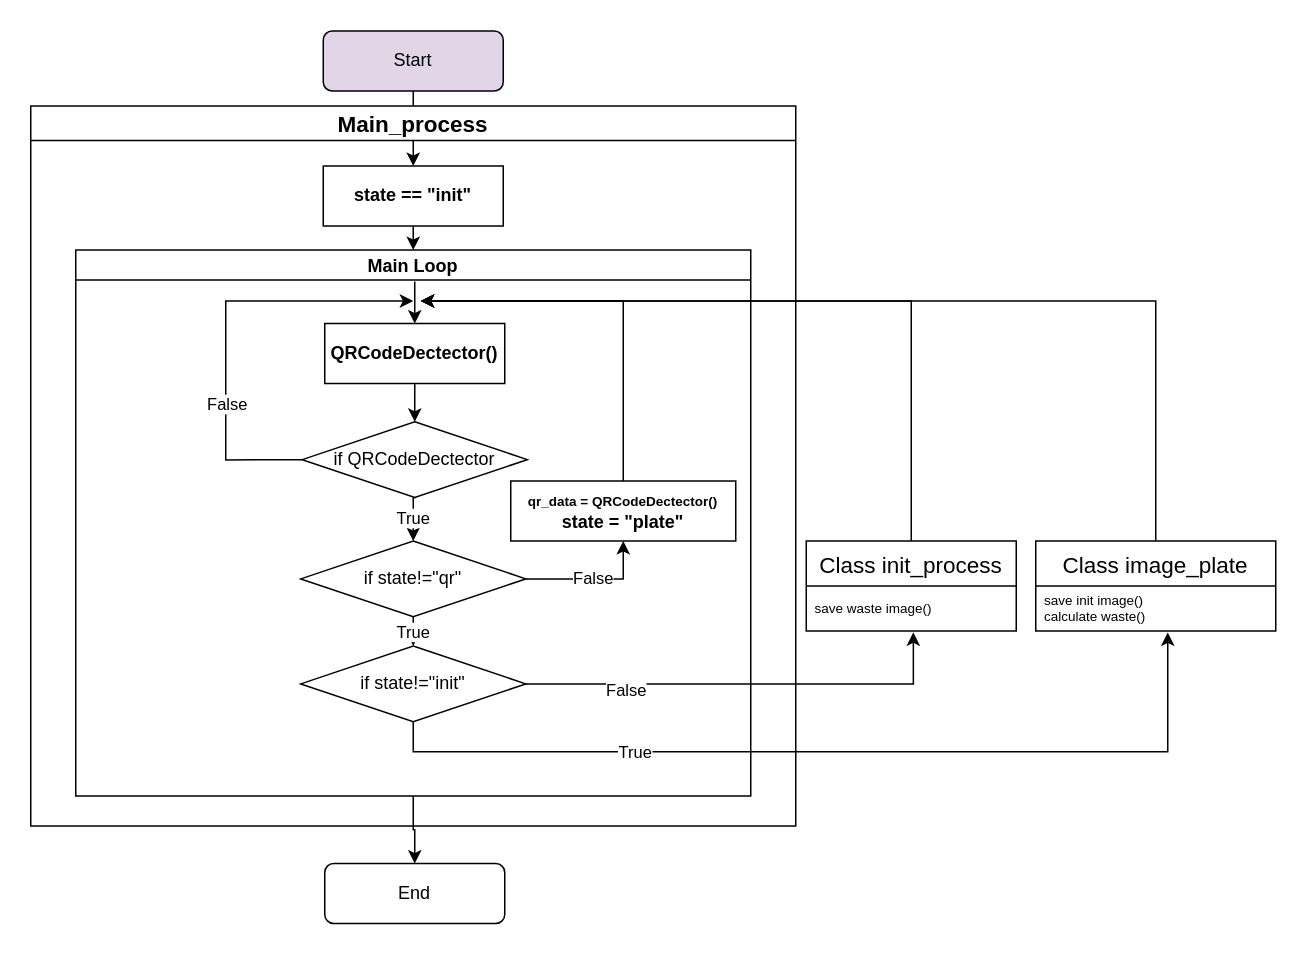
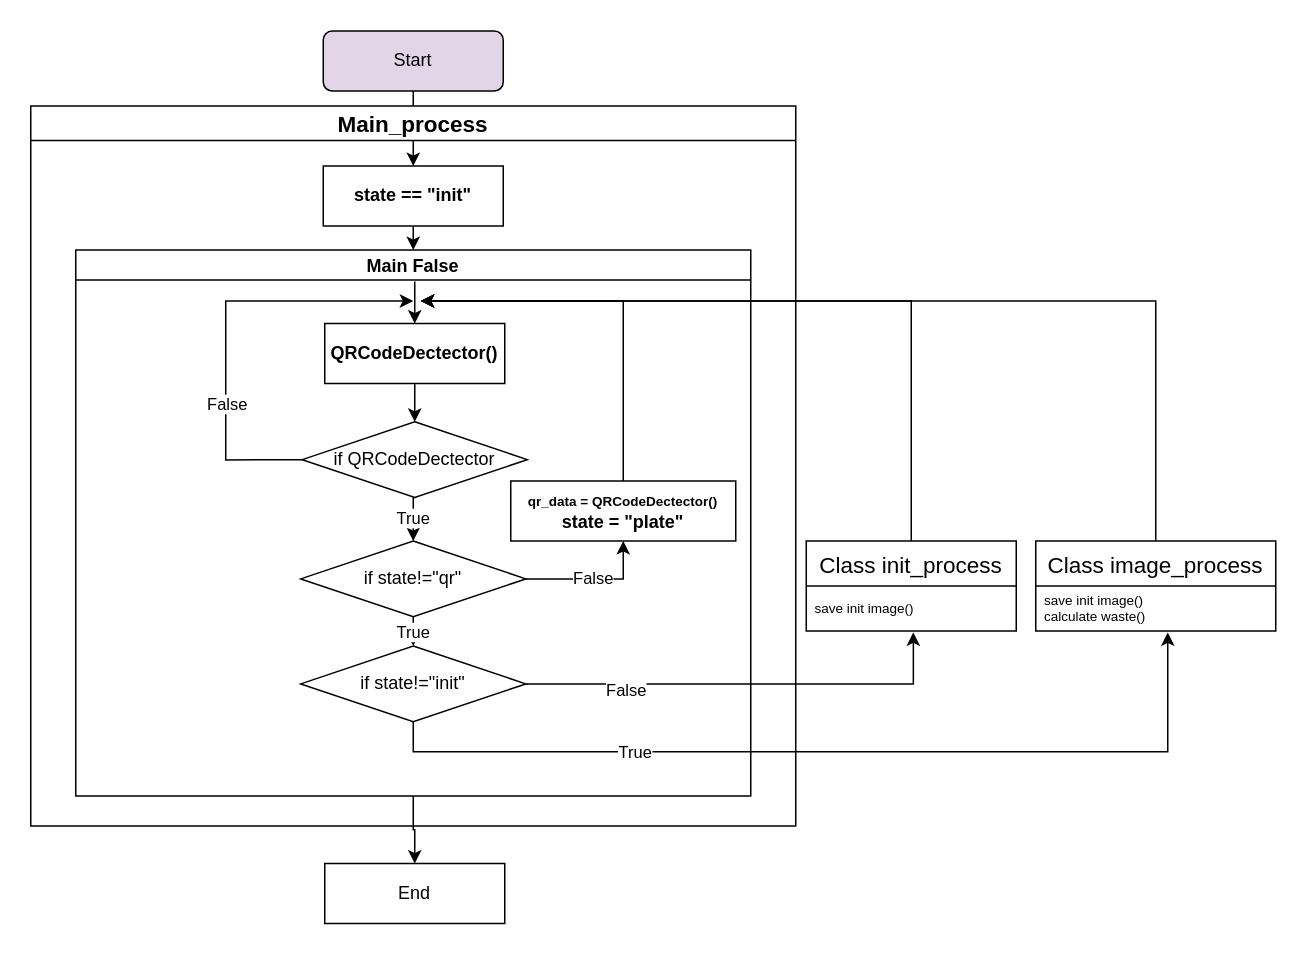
(413, 266) -> (413, 266)
(1155, 565) -> (1155, 565)
(877, 608) -> (870, 608)
(415, 893) -> (415, 893)
